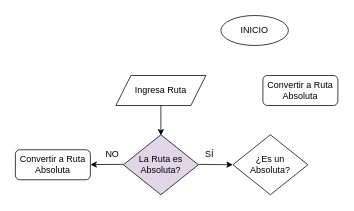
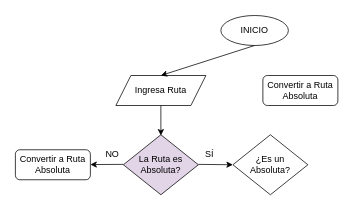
none -> (210, 60)
